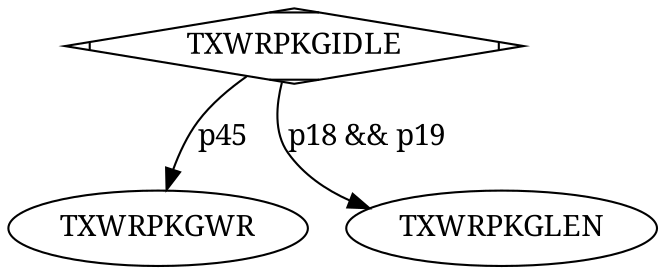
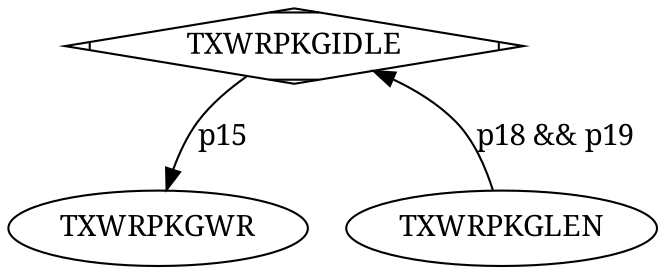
(223, 137) -> (223, 137)
(290, 155) -> (457, 123)
